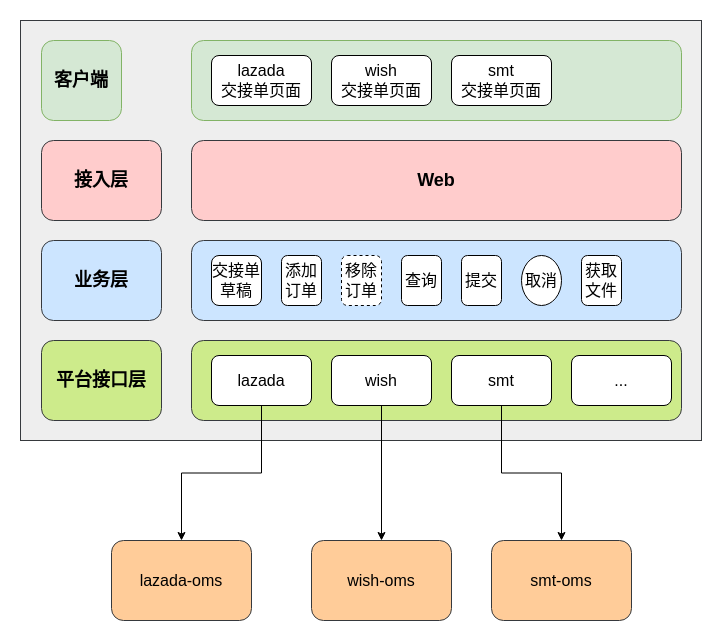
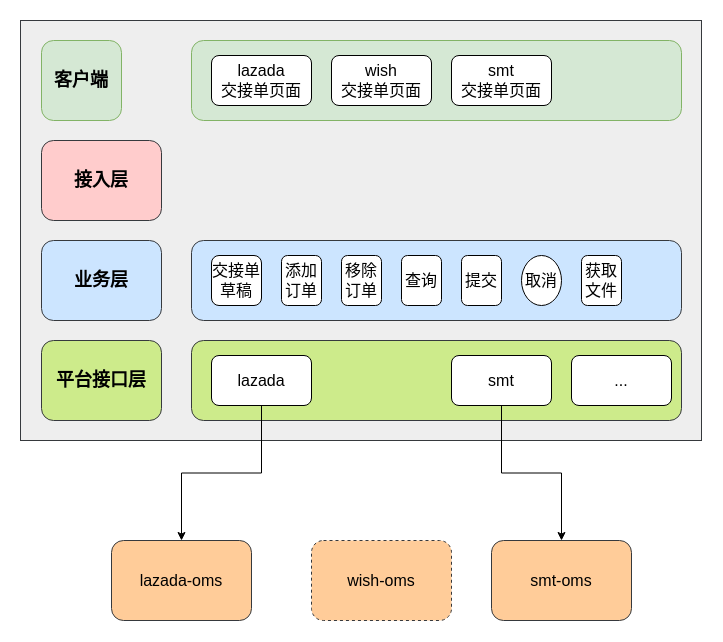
(437, 181) -> none
(362, 281) -> (362, 281)
(382, 381) -> none
(382, 470) -> none
(382, 581) -> (382, 581)
